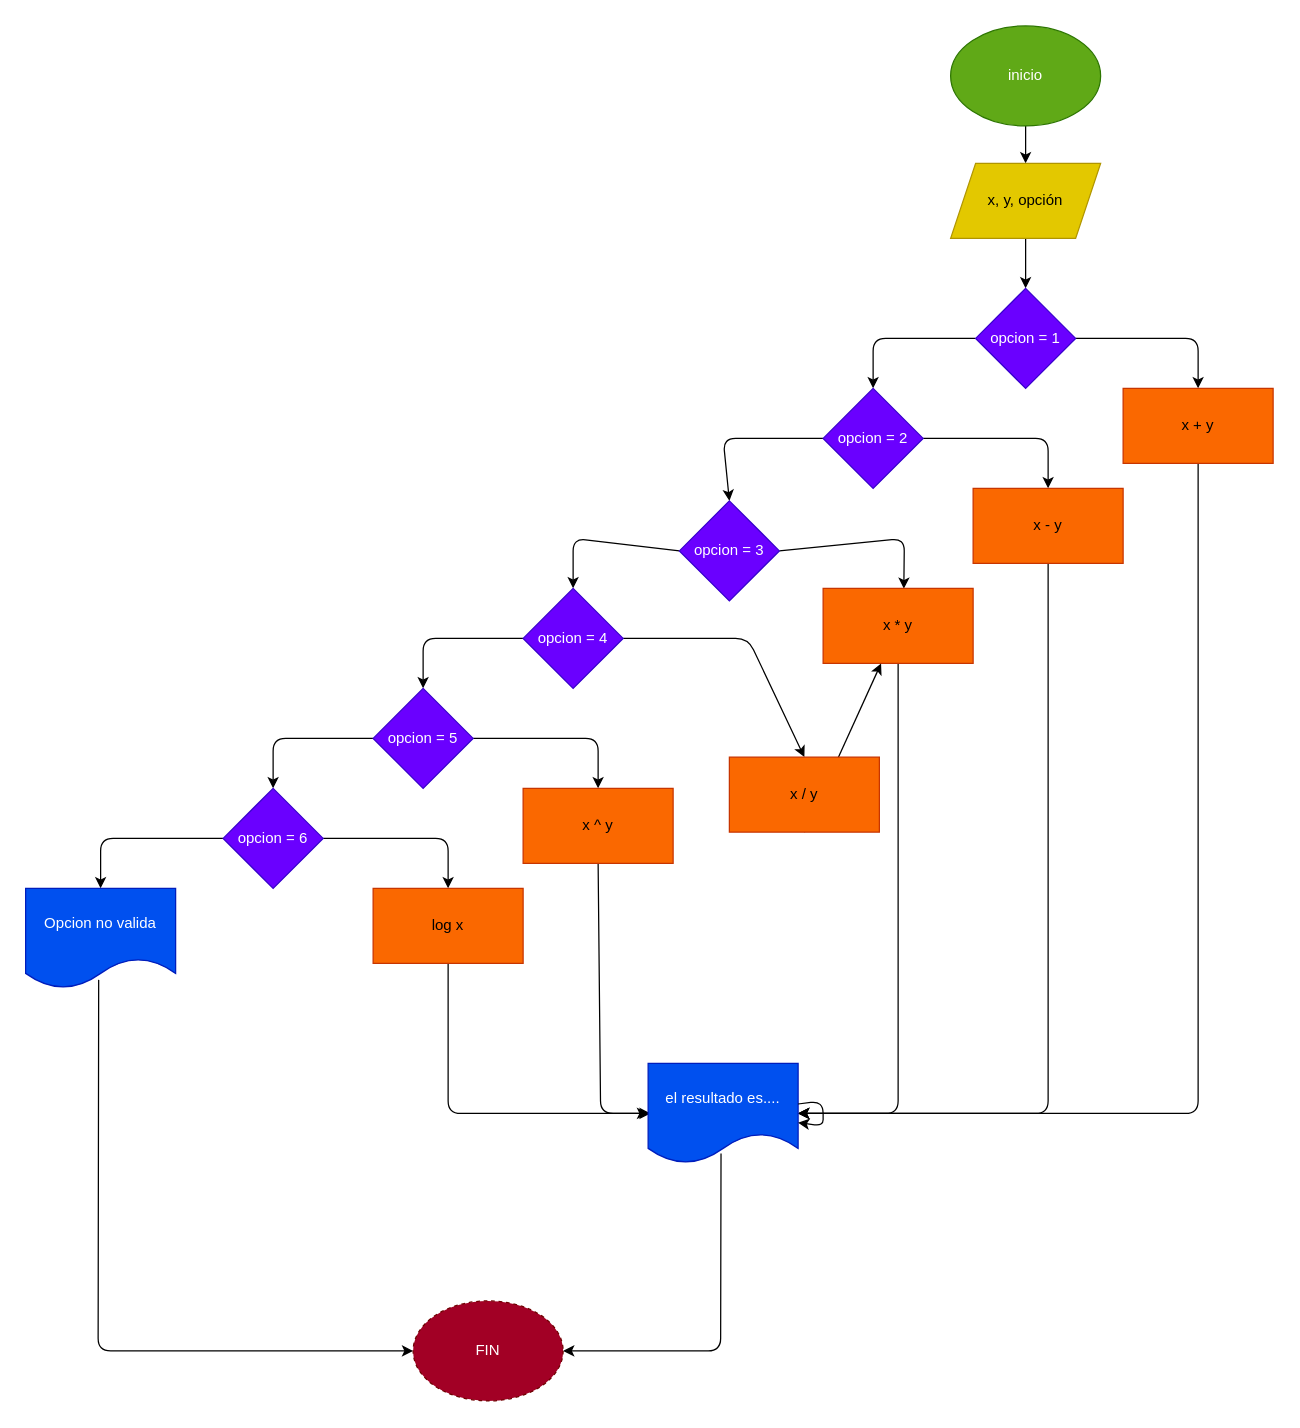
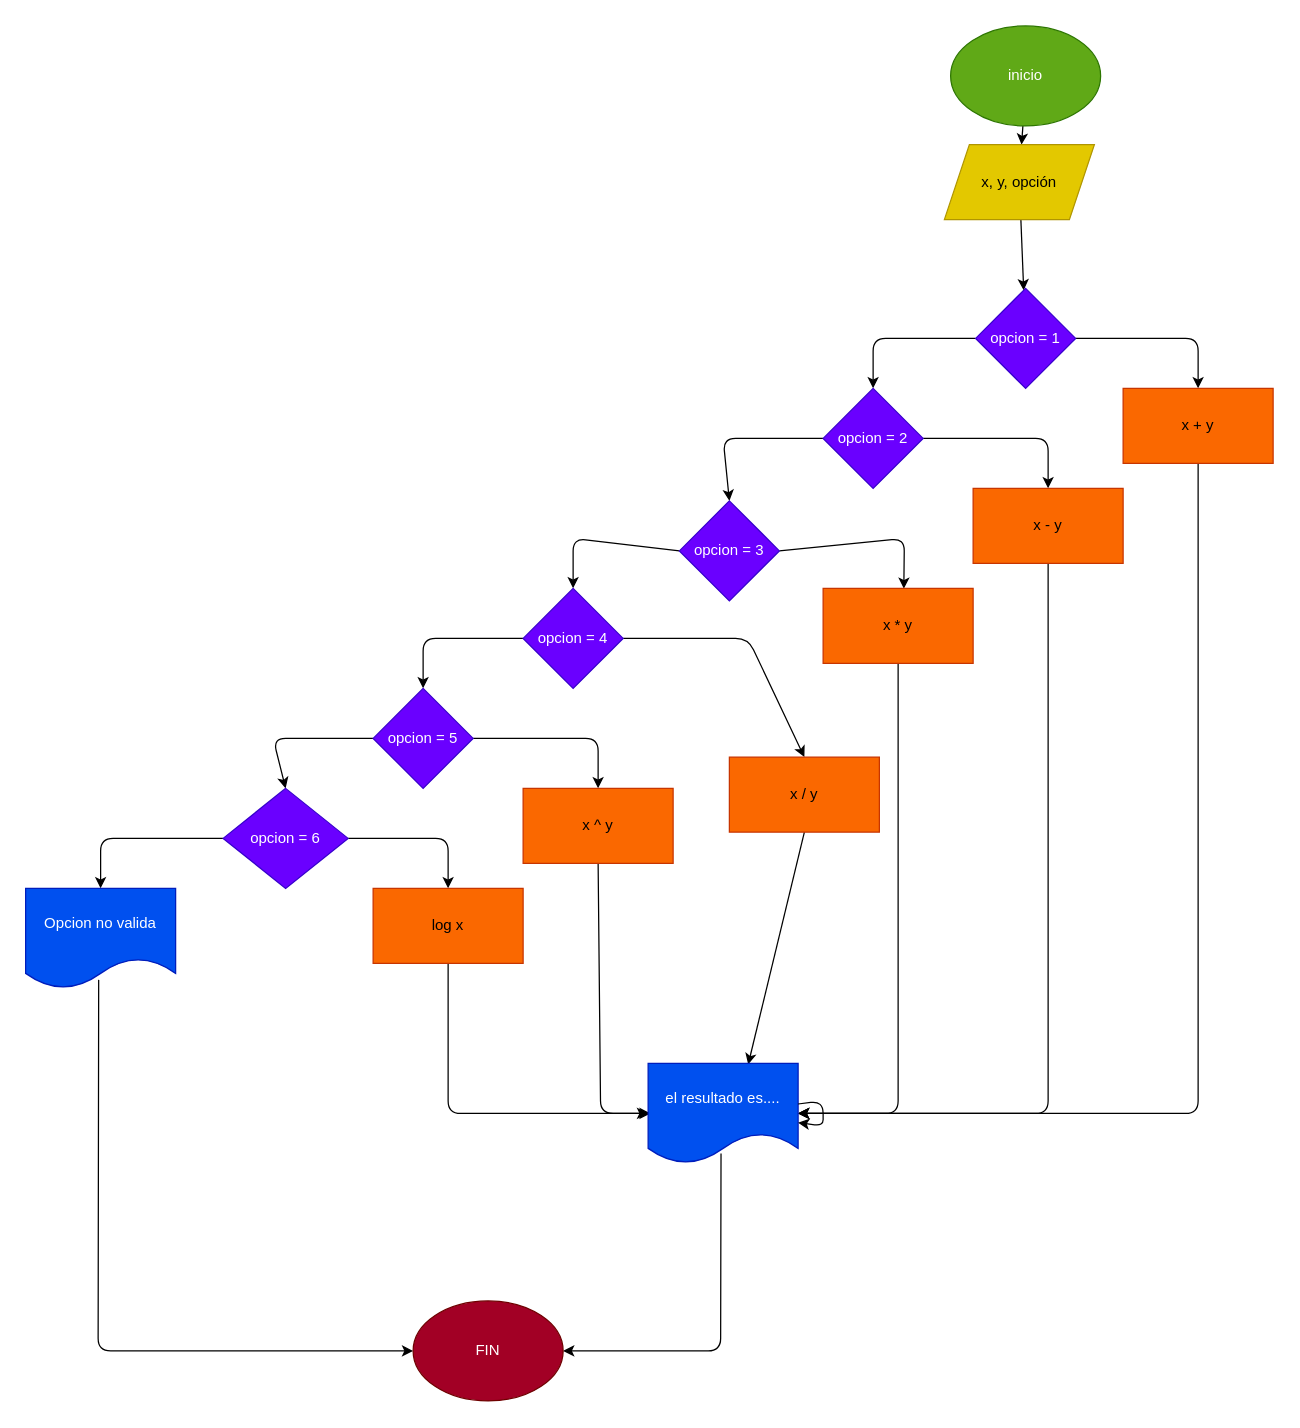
(1026, 201) -> (1019, 182)
(858, 714) -> (777, 944)
(273, 838) -> (286, 838)
(488, 1351) -> (488, 1351)
